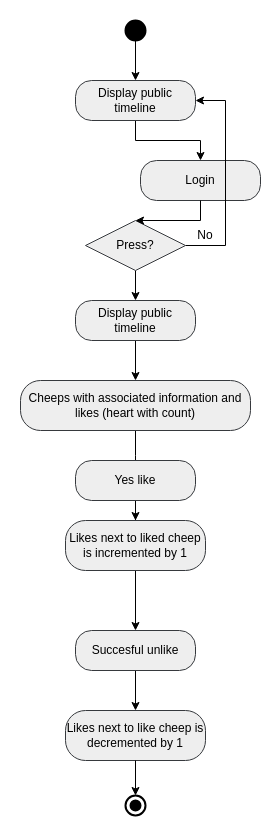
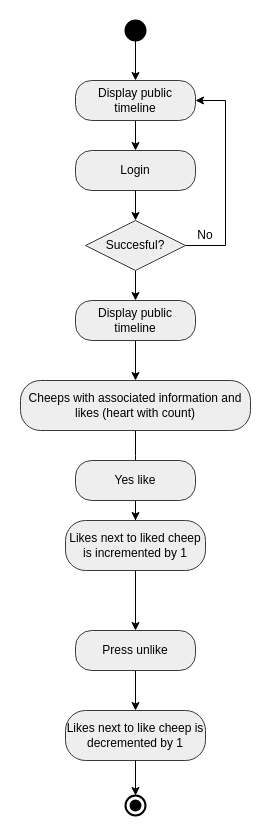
(201, 181) -> (136, 171)
(136, 246) -> (136, 246)
(136, 651) -> (136, 651)
